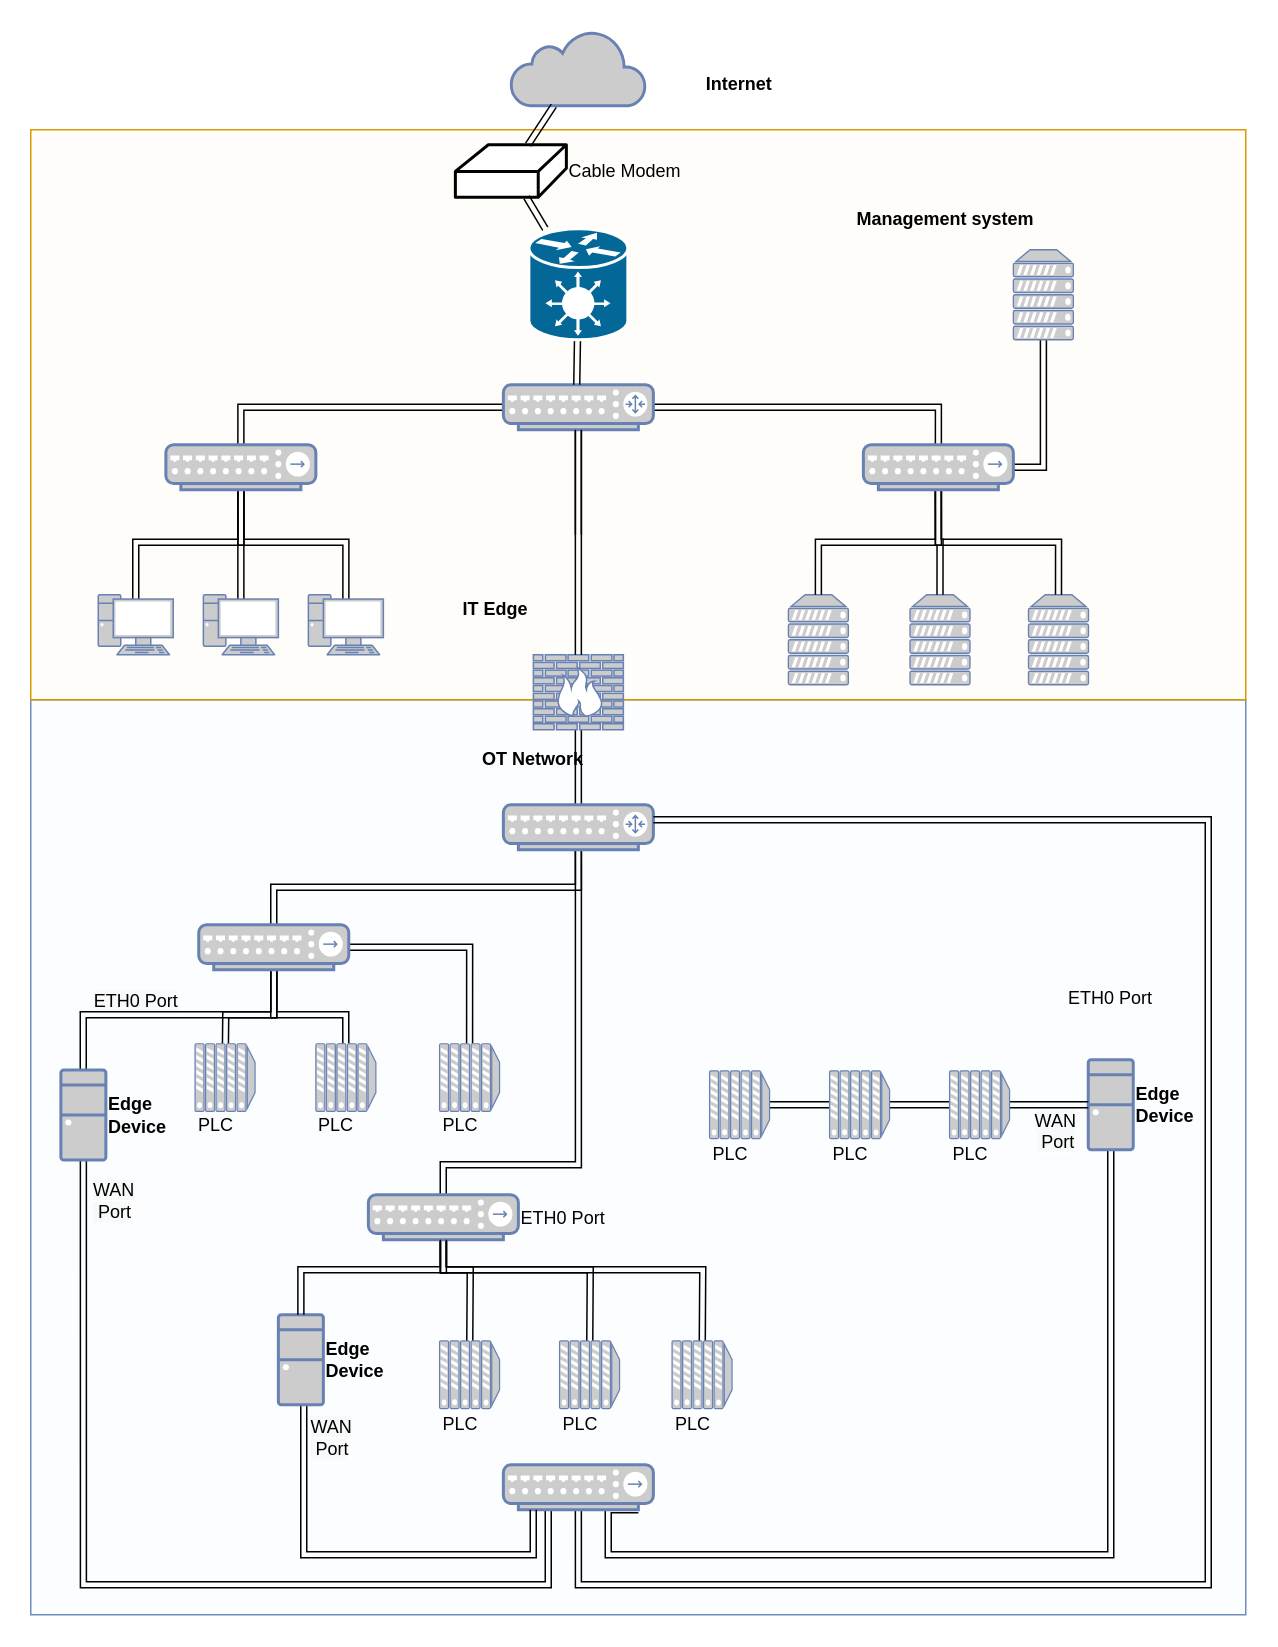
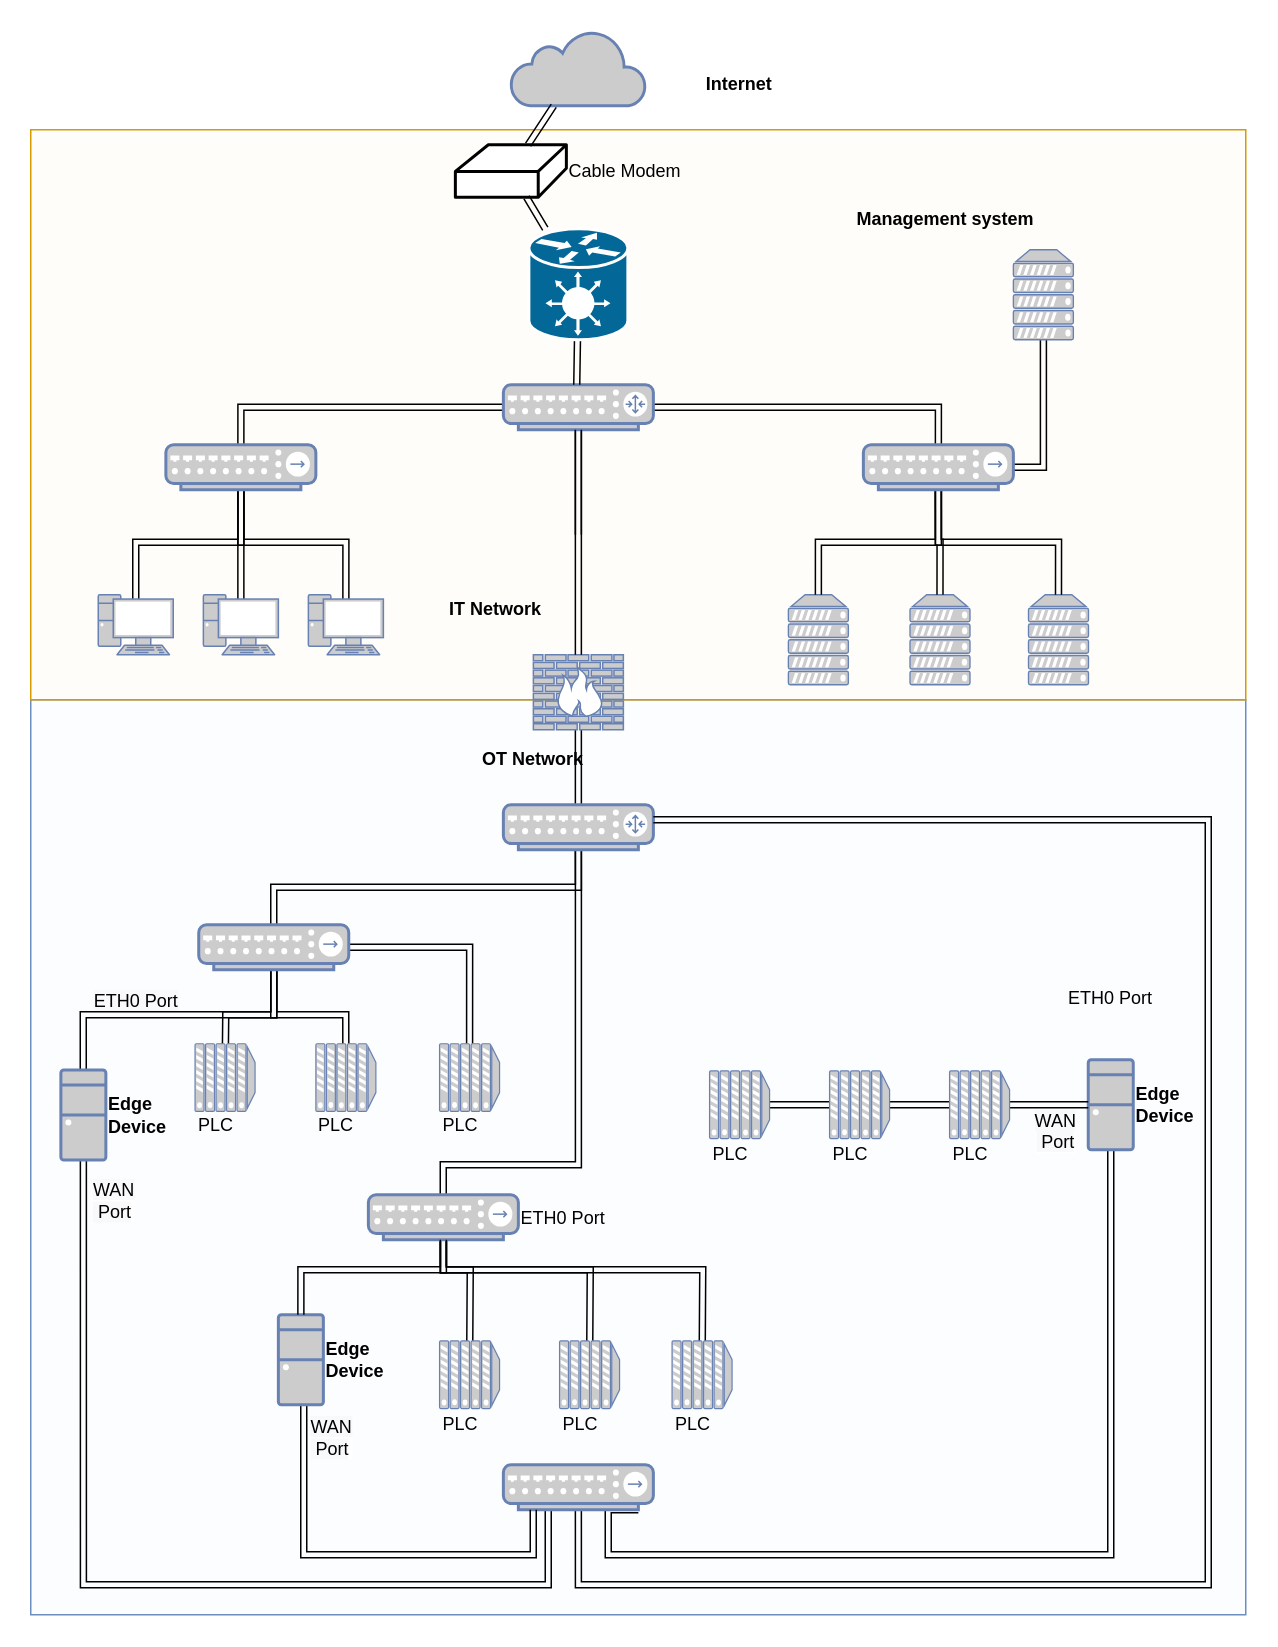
(496, 610) -> (496, 610)
